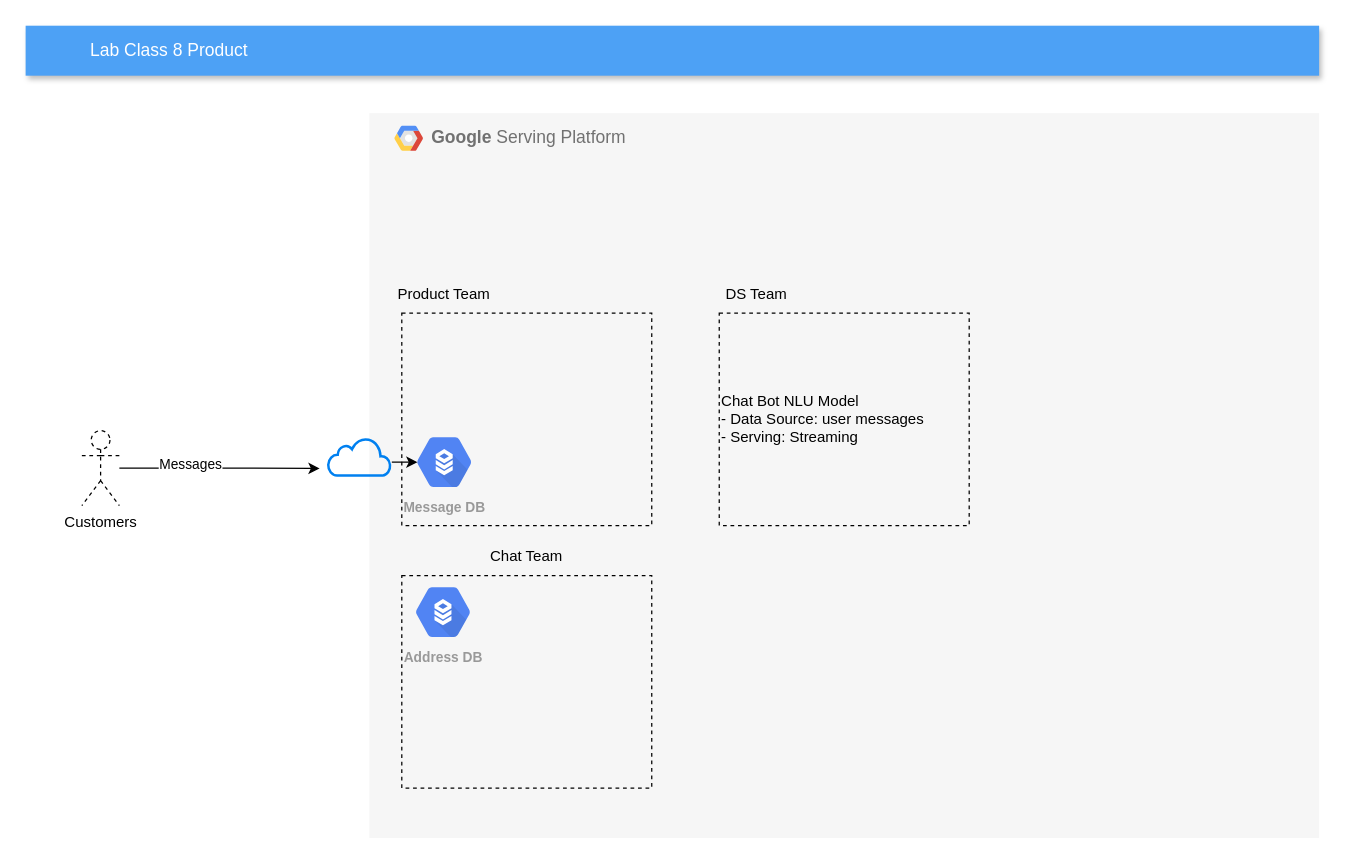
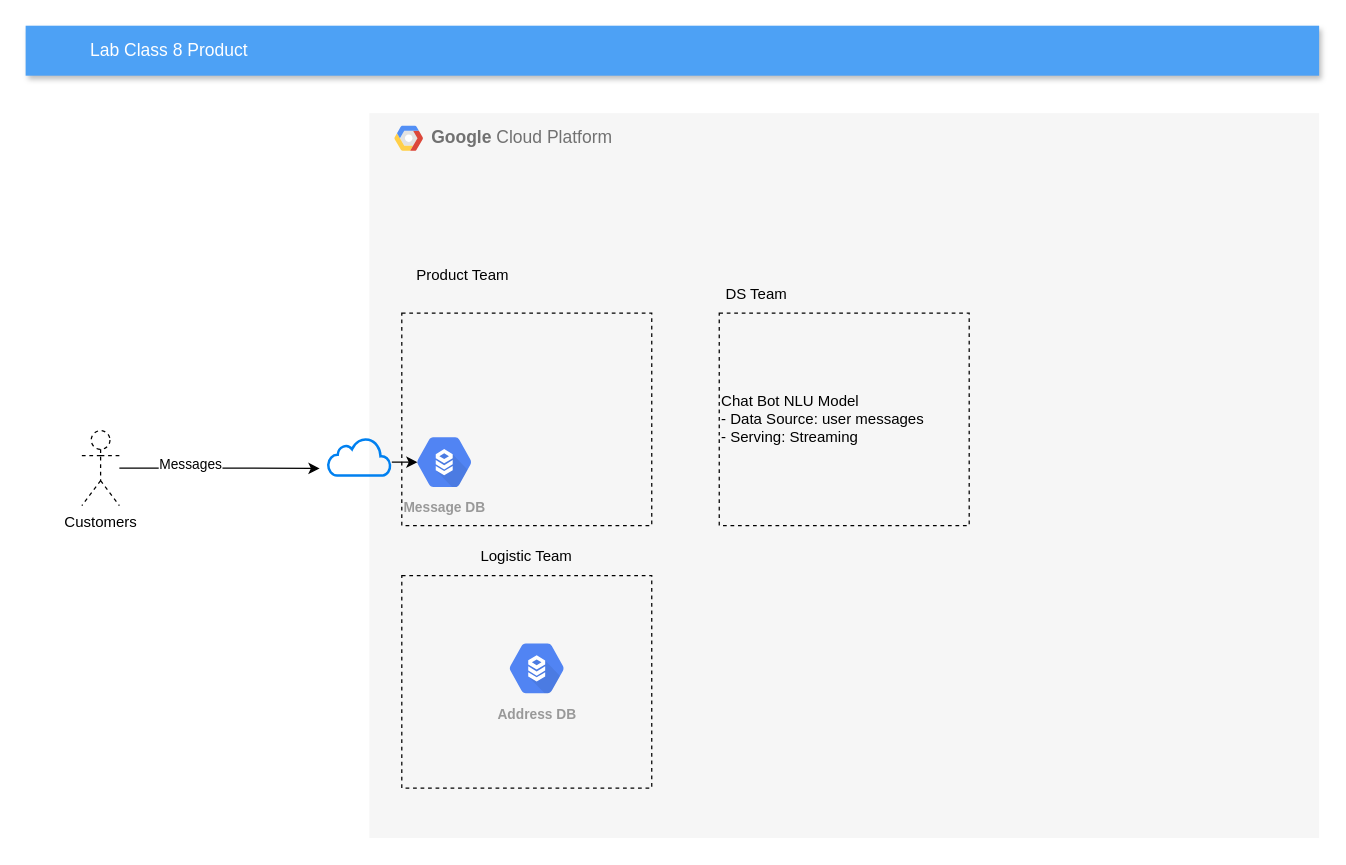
(533, 137) -> (523, 137)
(444, 294) -> (463, 276)
(527, 557) -> (527, 557)
(443, 612) -> (537, 668)
